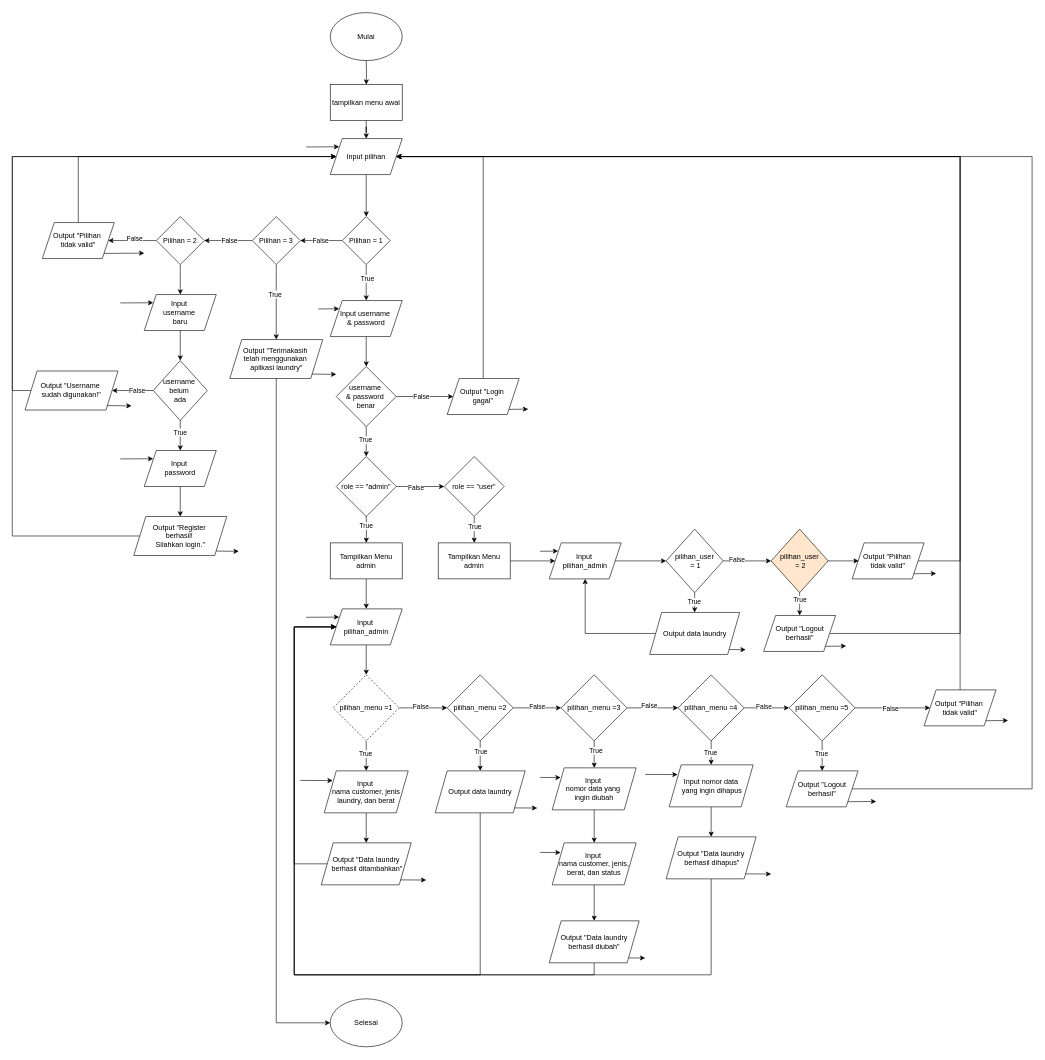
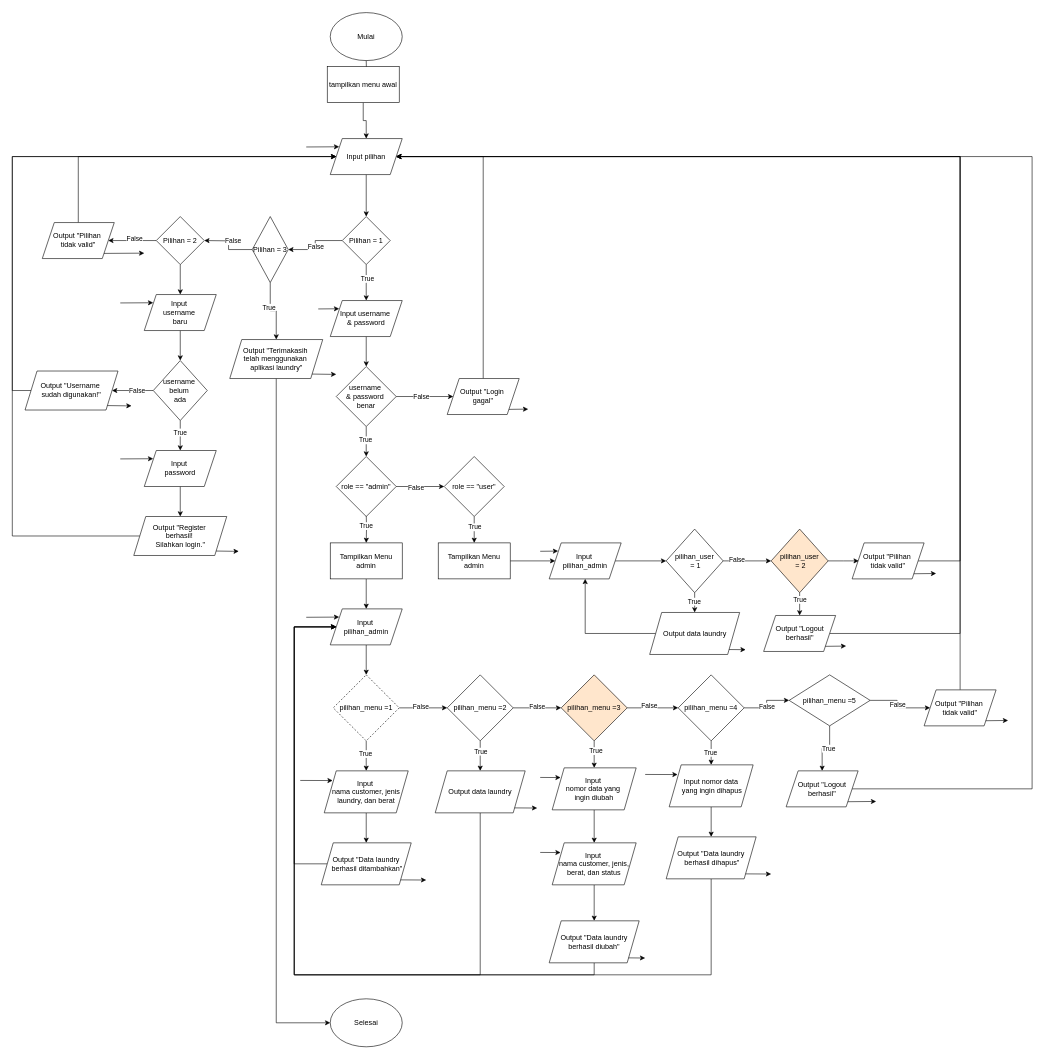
(366, 102) -> (363, 84)
(276, 240) -> (270, 249)
(594, 708) -> (594, 708)
(822, 708) -> (830, 700)
